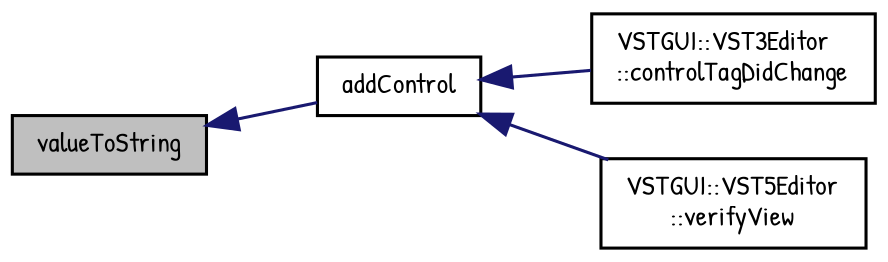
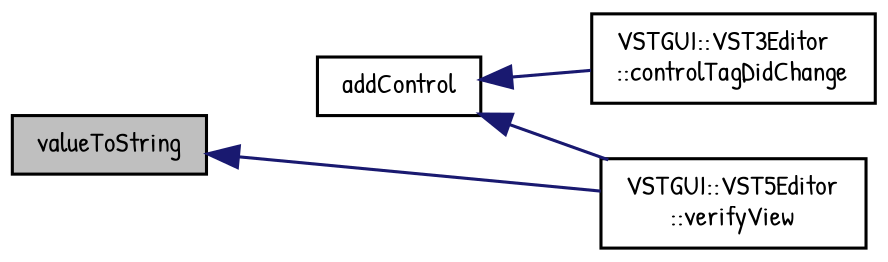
(278, 111) -> (420, 174)
